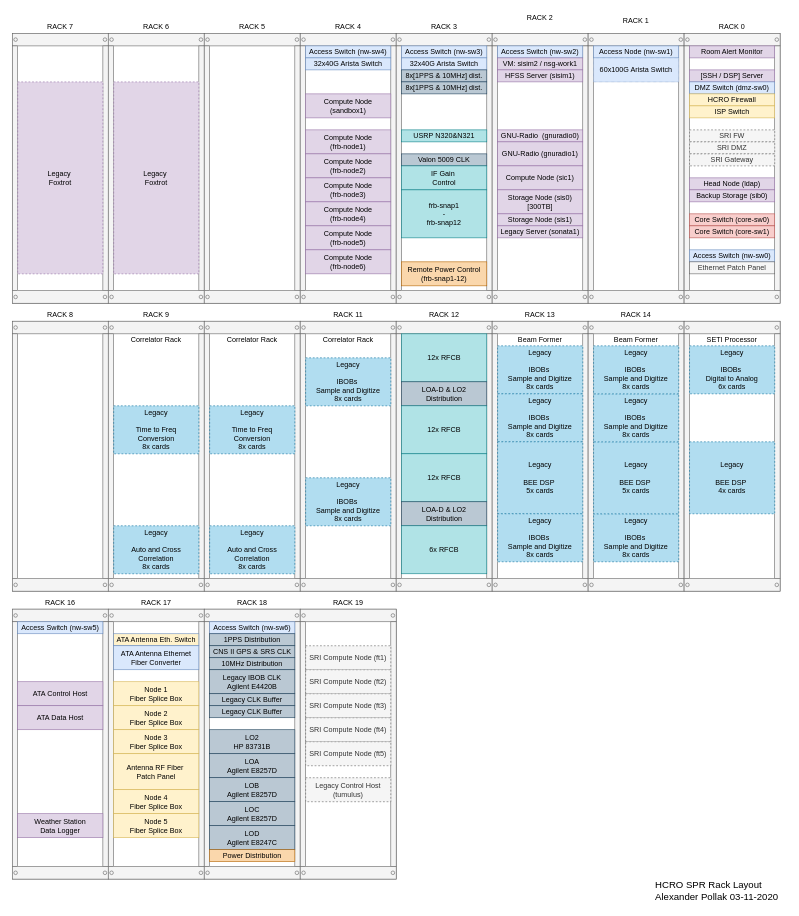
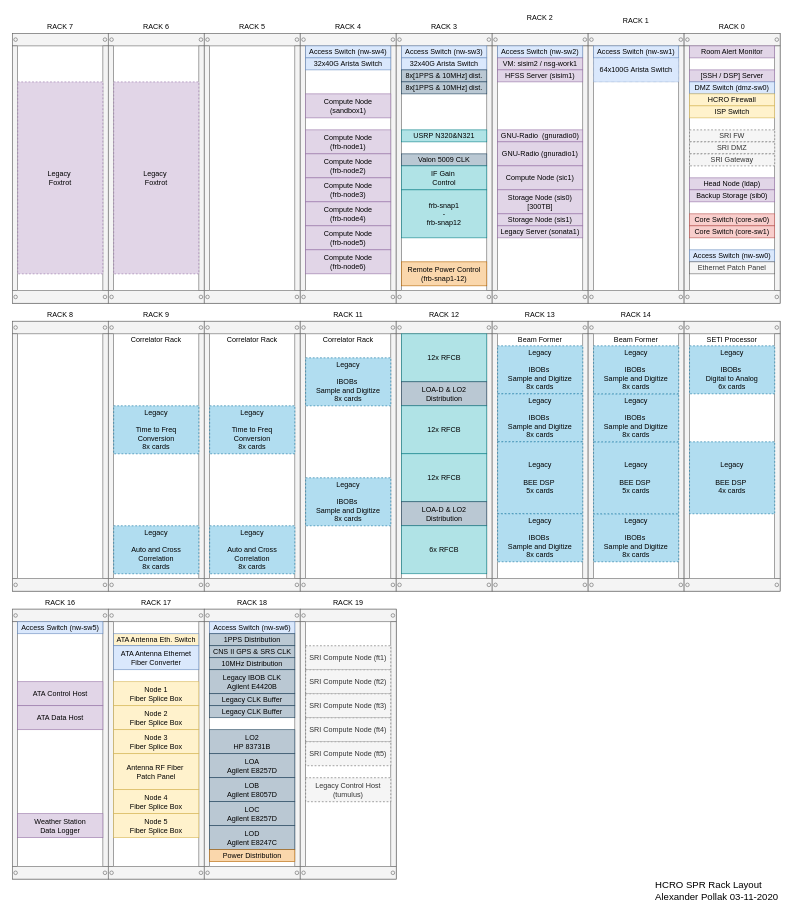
(636, 52) -> (636, 52)
(636, 70) -> (636, 70)
(252, 790) -> (252, 790)
